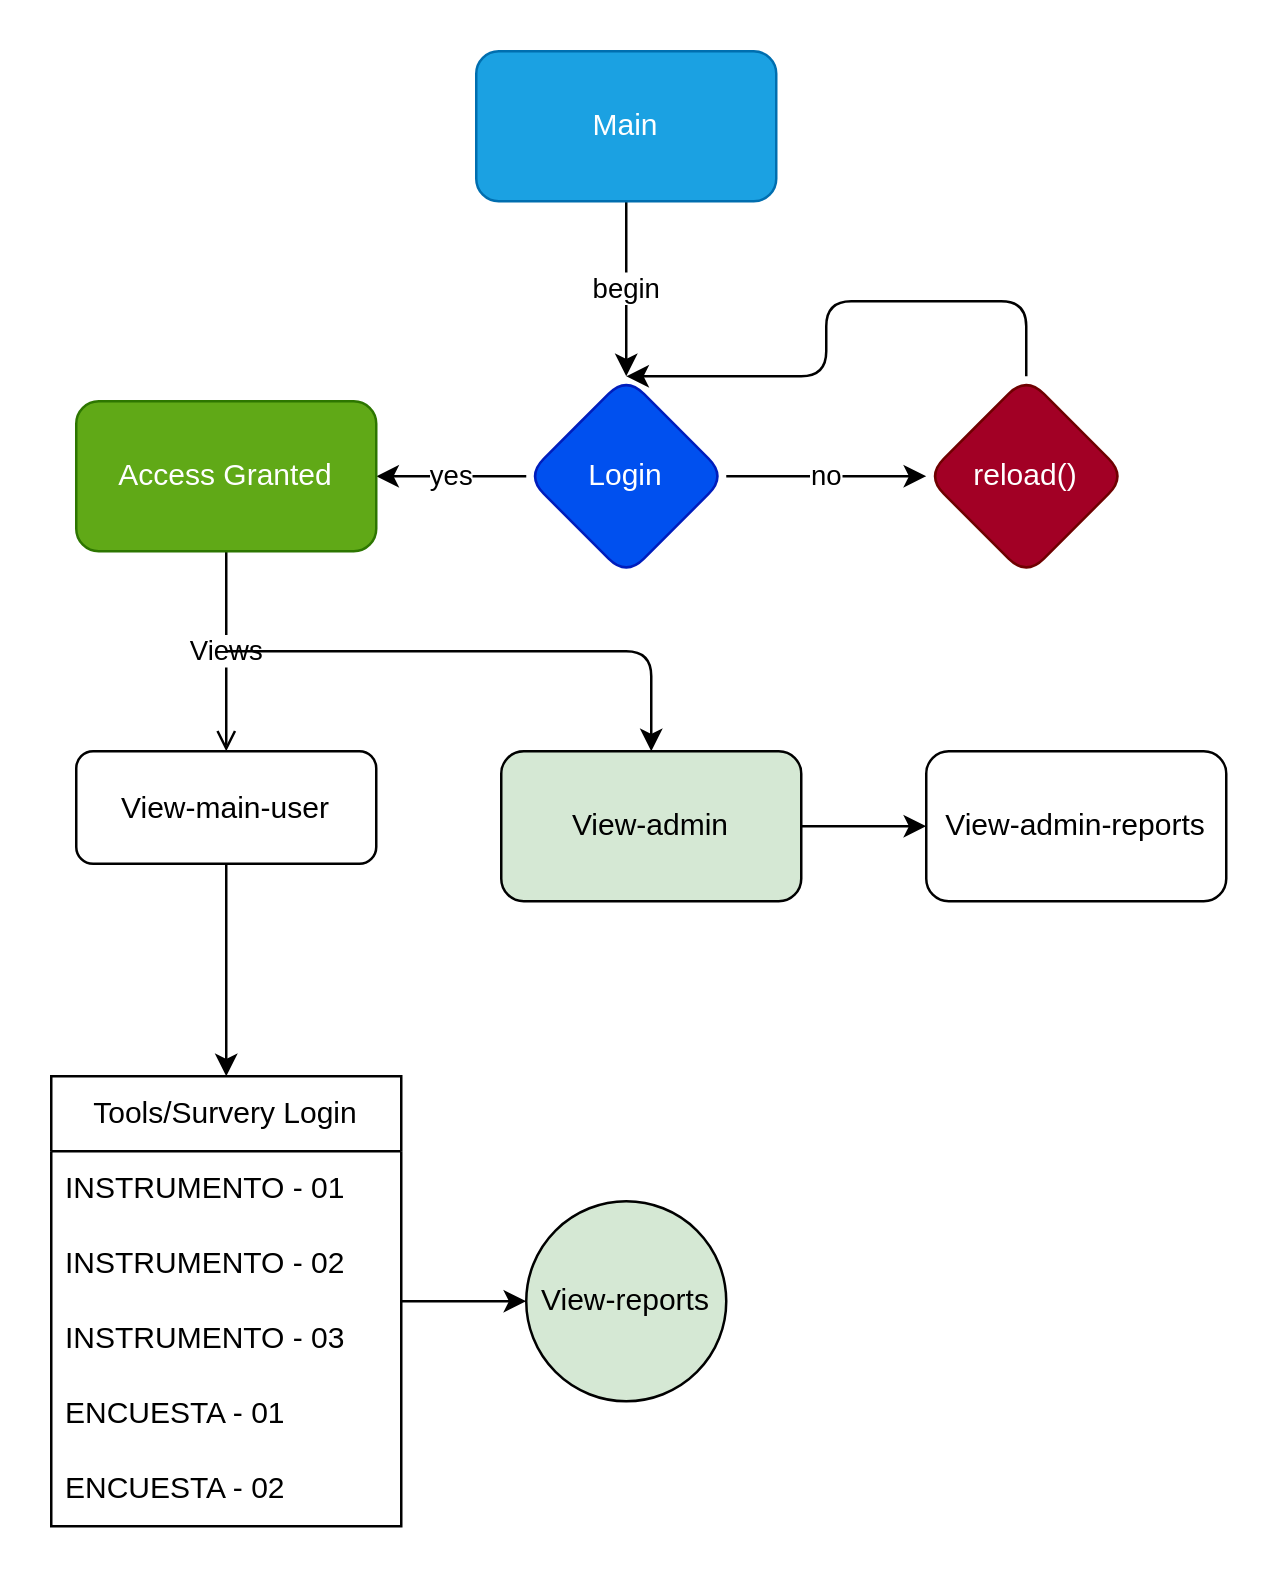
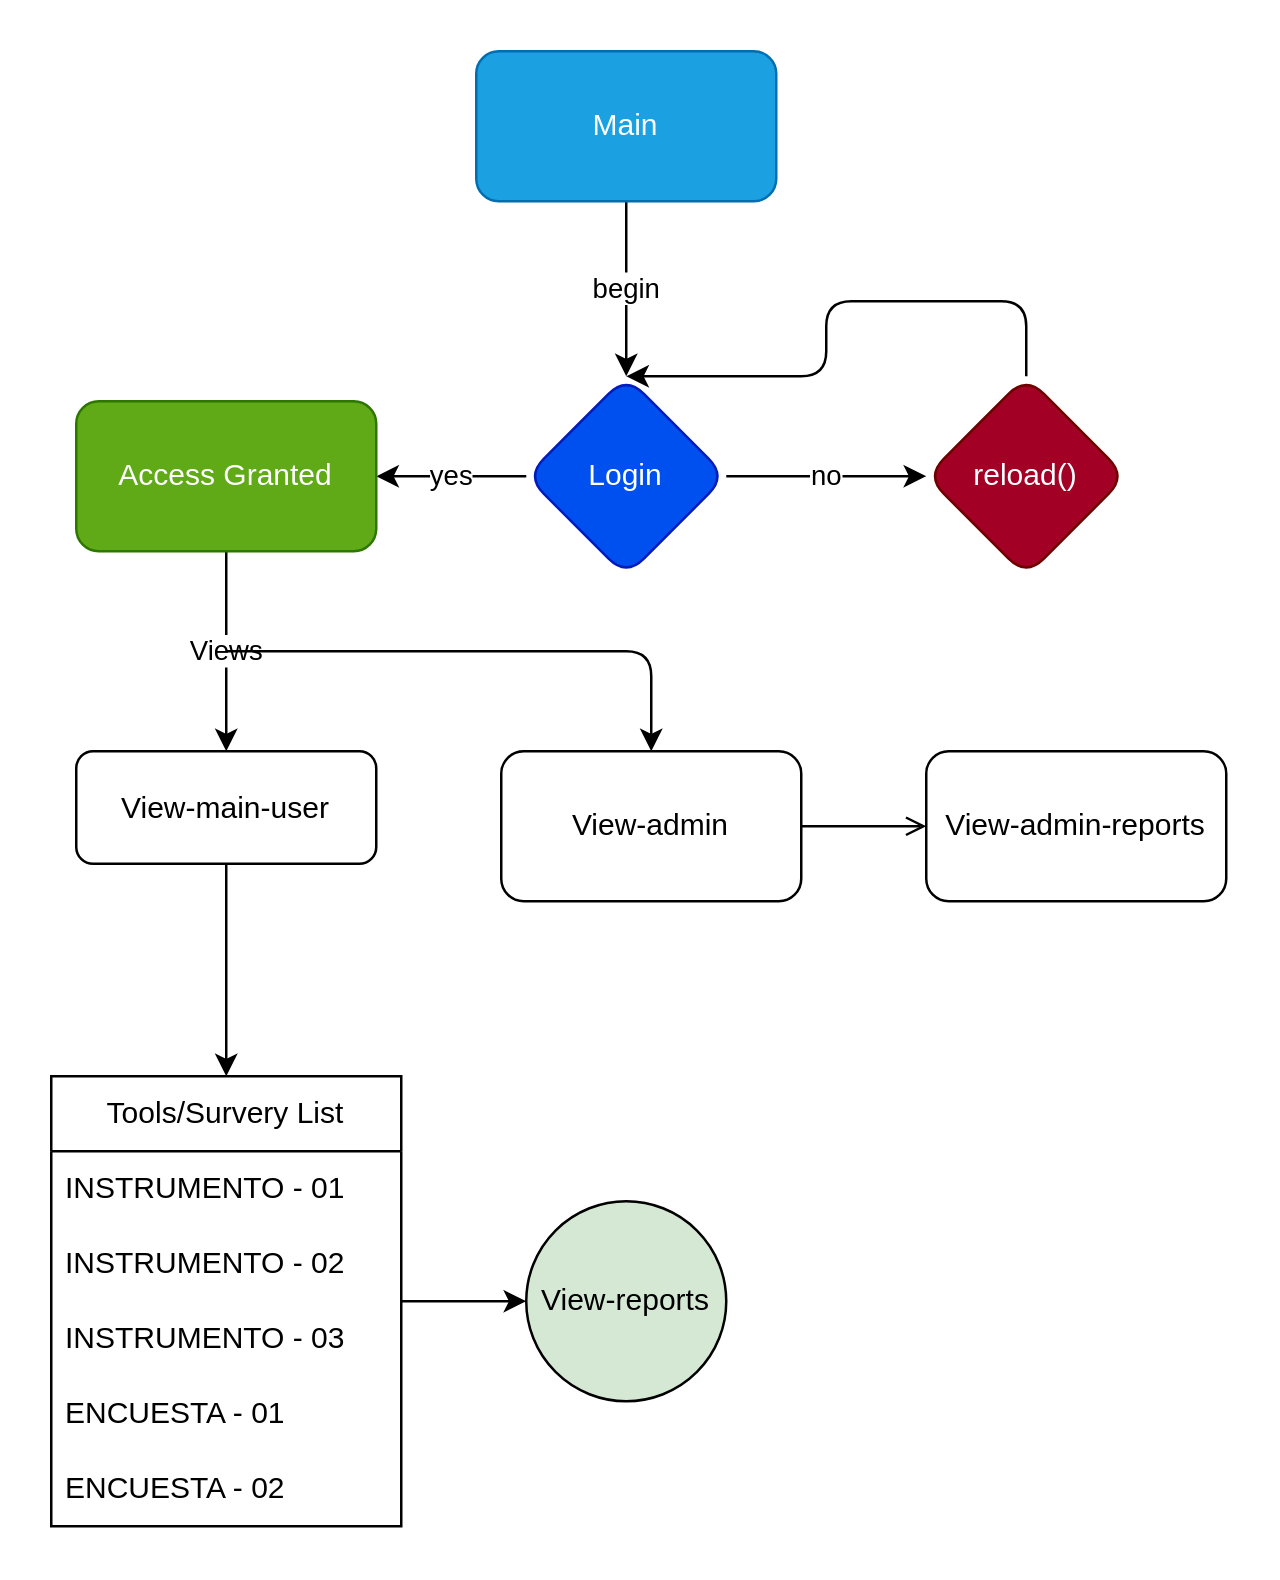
(226, 737) -> (226, 733)
(651, 826) -> (651, 826)
(908, 826) -> (912, 826)
(226, 1114) -> (226, 1114)
